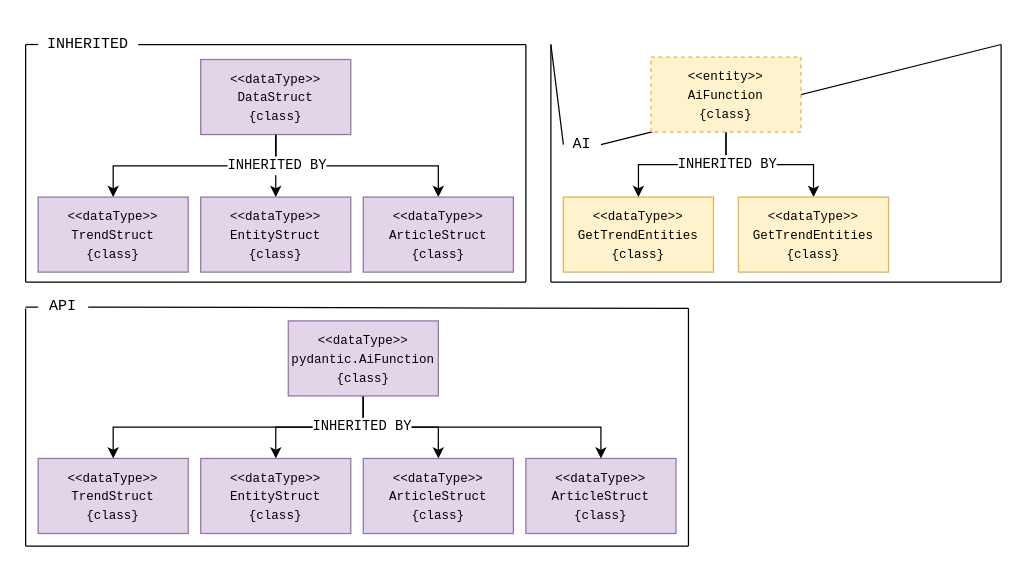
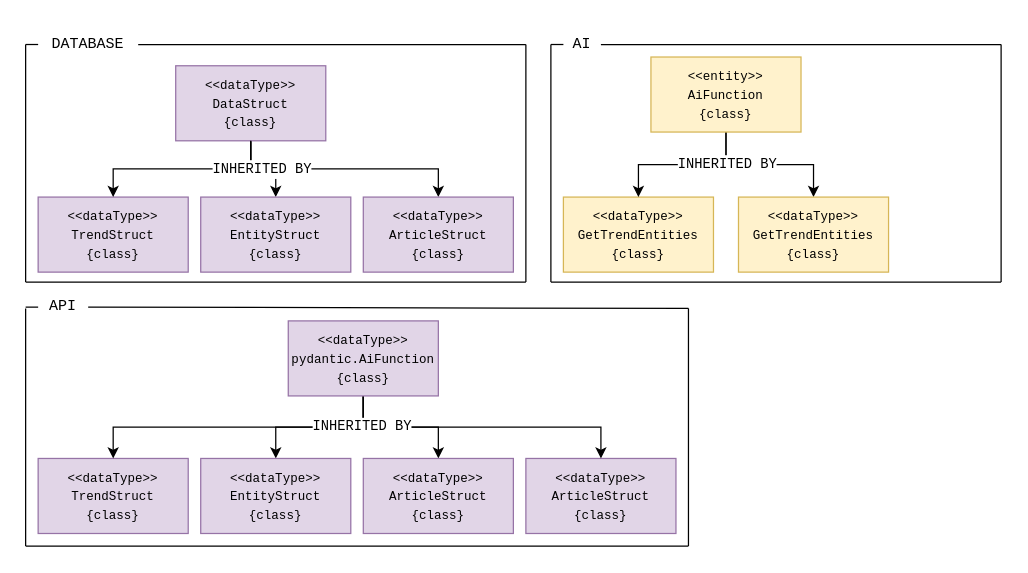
(88, 44) -> (88, 44)
(726, 94) -> (726, 94)
(276, 97) -> (251, 103)
(582, 144) -> (582, 44)
